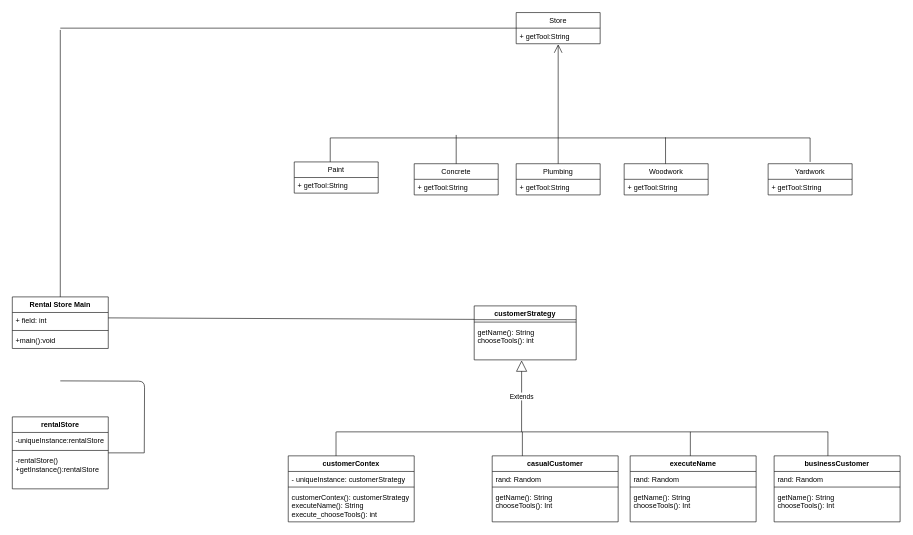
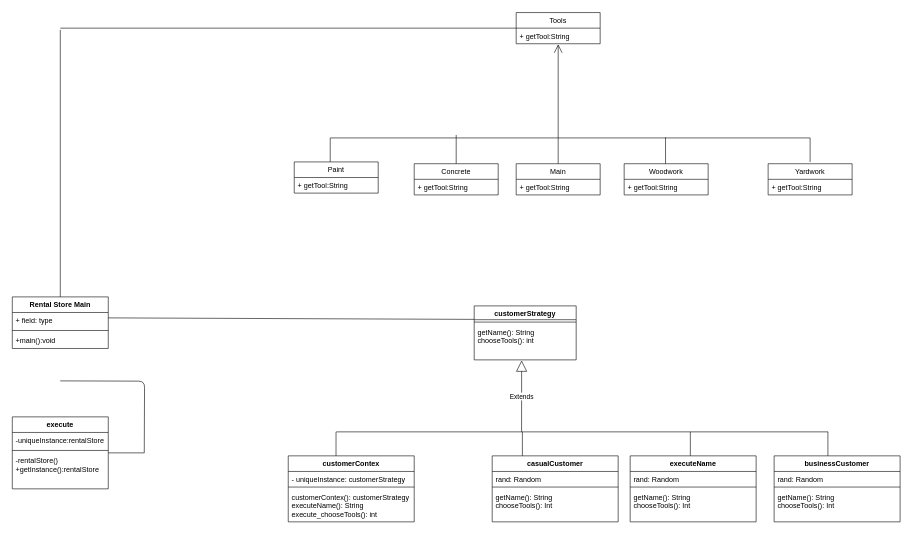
(558, 20) -> (558, 20)
(558, 172) -> (558, 172)
(34, 320) -> (37, 320)
(60, 425) -> (60, 425)
